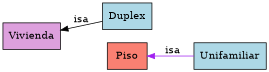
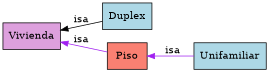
none -> (88, 48)
